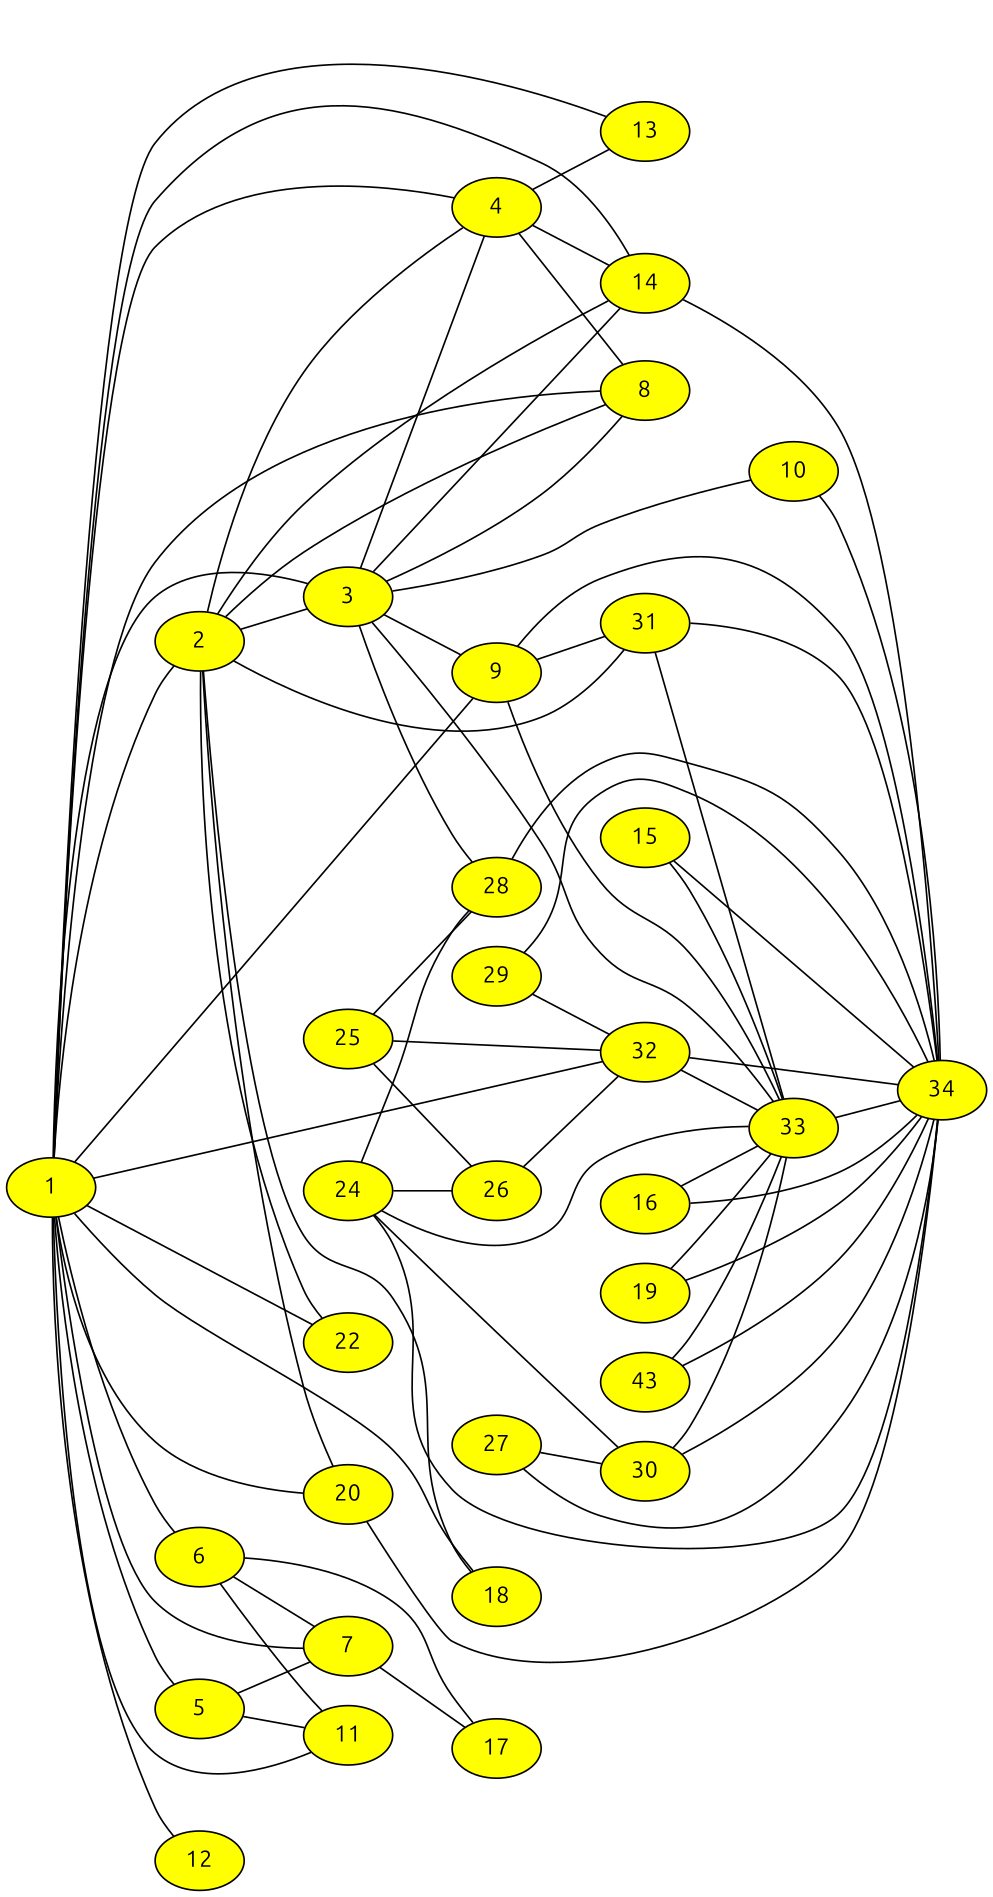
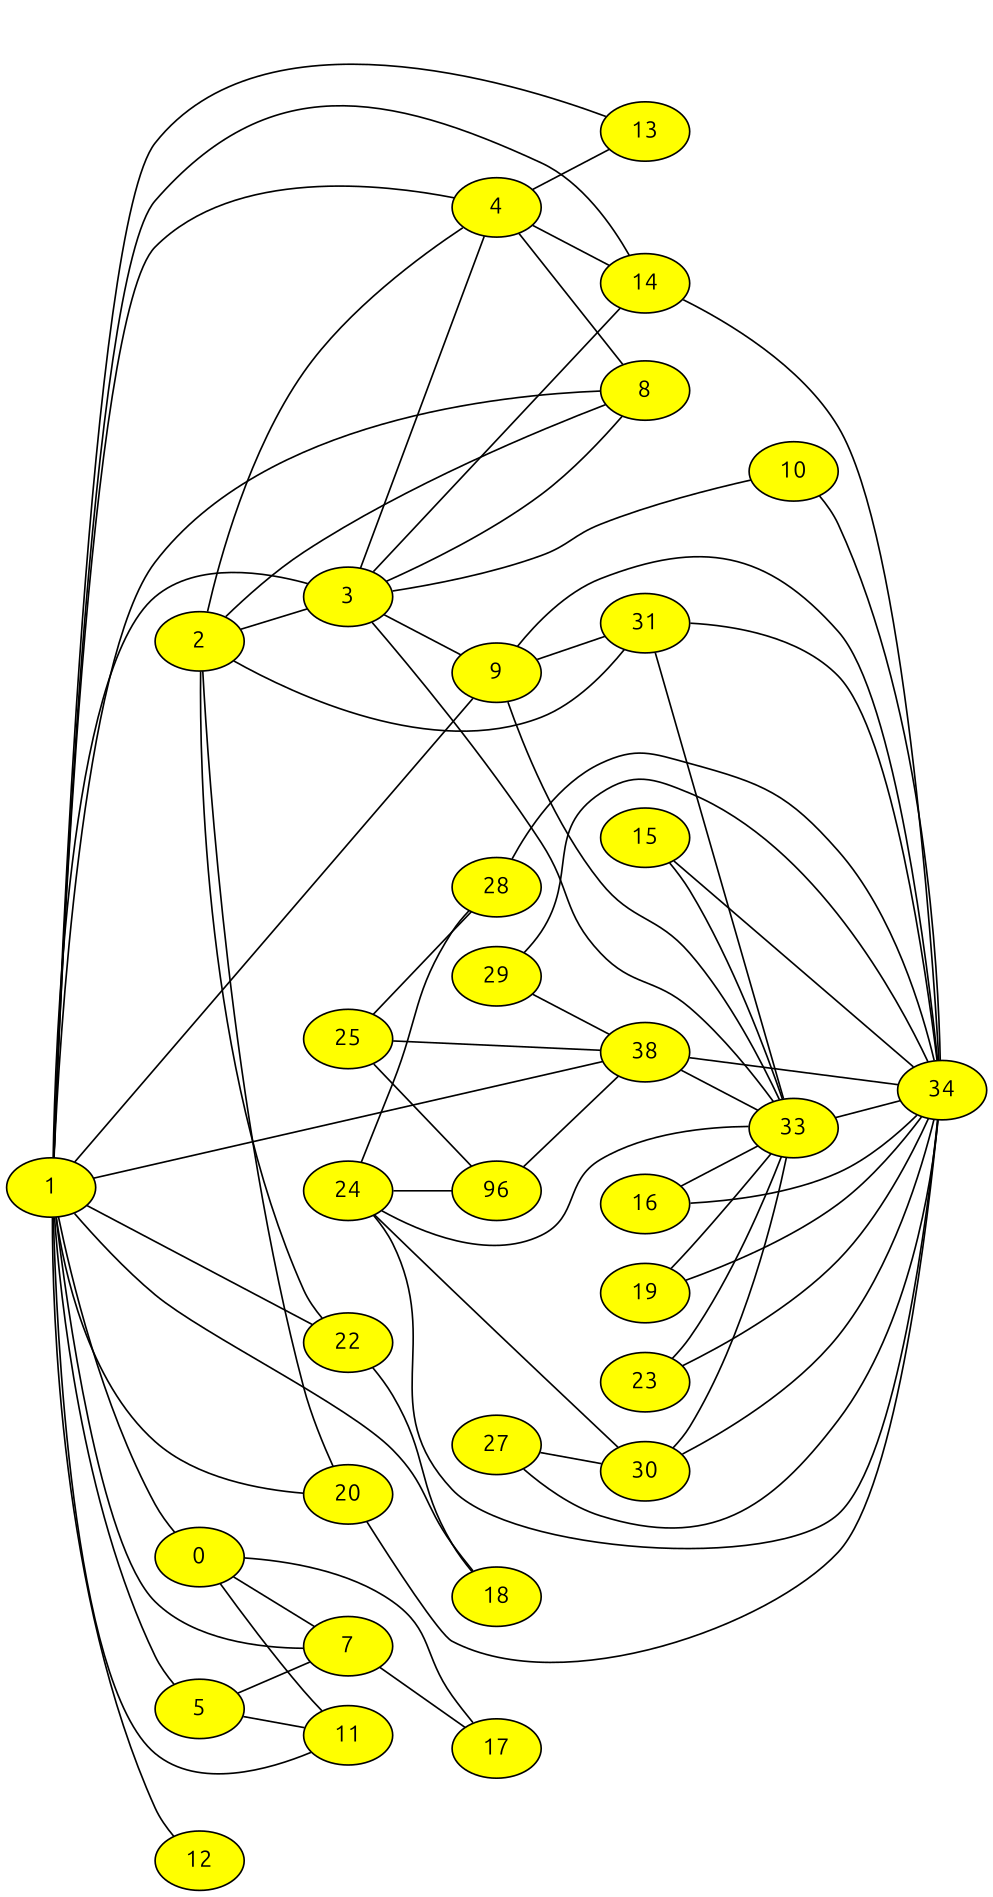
(392, 432) -> none
(407, 748) -> none
(88, 905) -> none
(645, 1052) -> (645, 1052)
(273, 1154) -> (422, 1470)
(497, 1191) -> (497, 1191)
(645, 1382) -> (645, 1382)
(200, 1557) -> (200, 1557)
